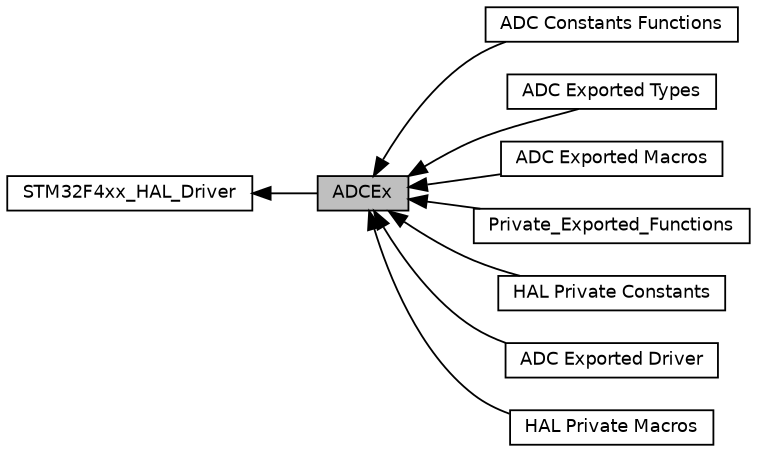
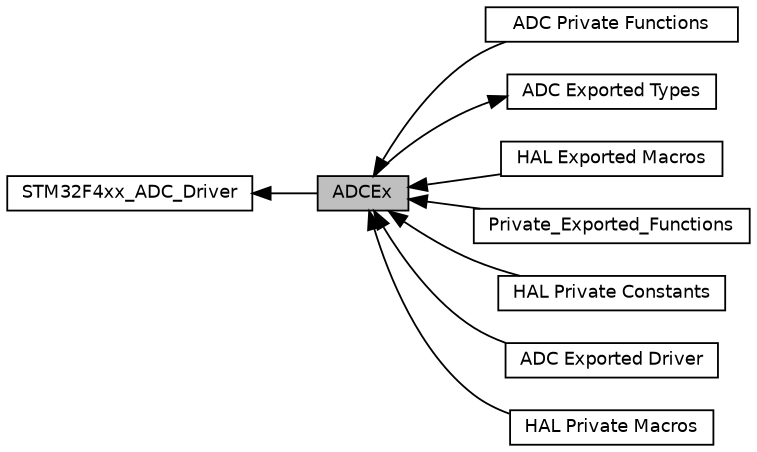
(612, 25) -> (612, 25)
(499, 131) -> (428, 132)
(612, 159) -> (612, 159)
(130, 193) -> (130, 193)
